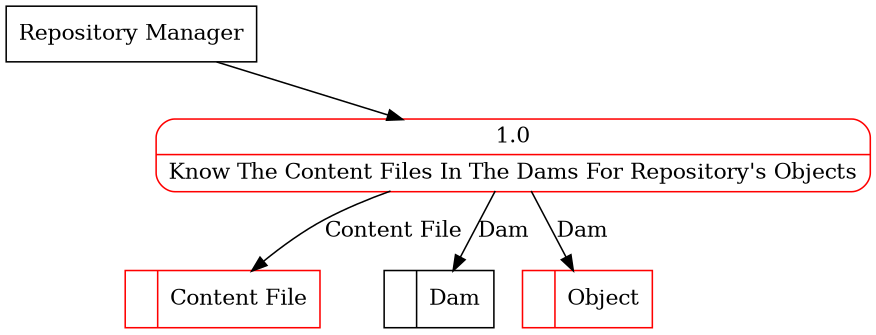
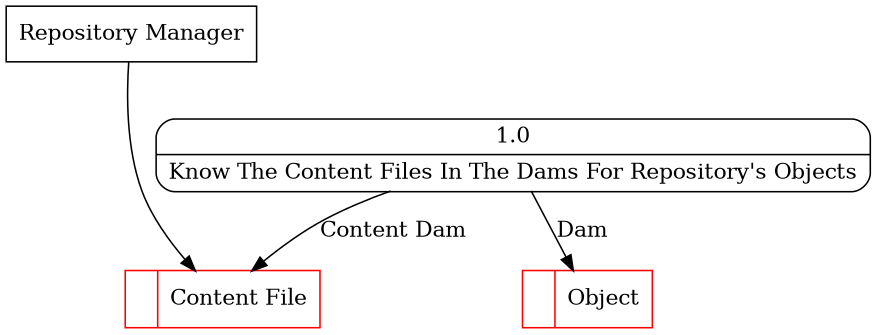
(302, 88) -> (135, 167)
(513, 155) -> (513, 155)
(393, 231) -> (393, 231)
(439, 299) -> none
